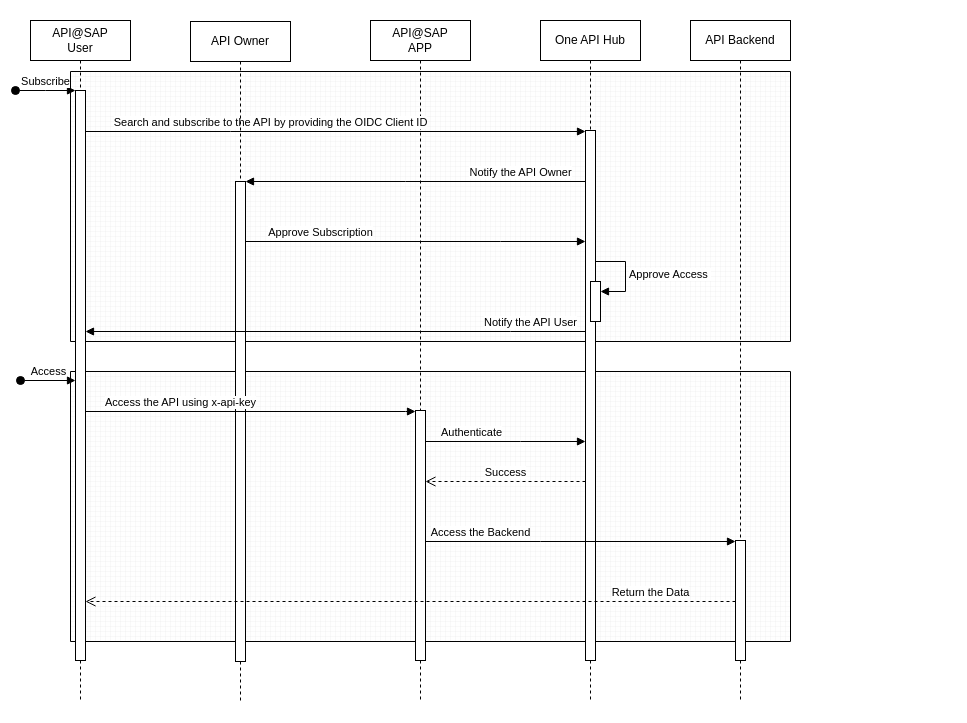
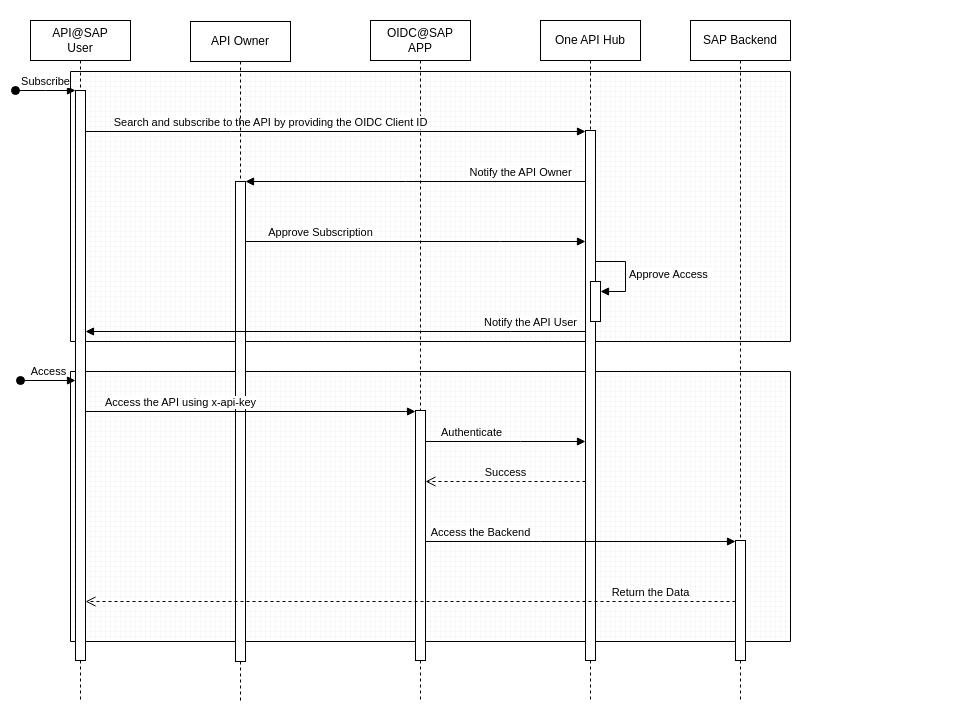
(421, 41) -> (421, 41)
(741, 41) -> (741, 41)
